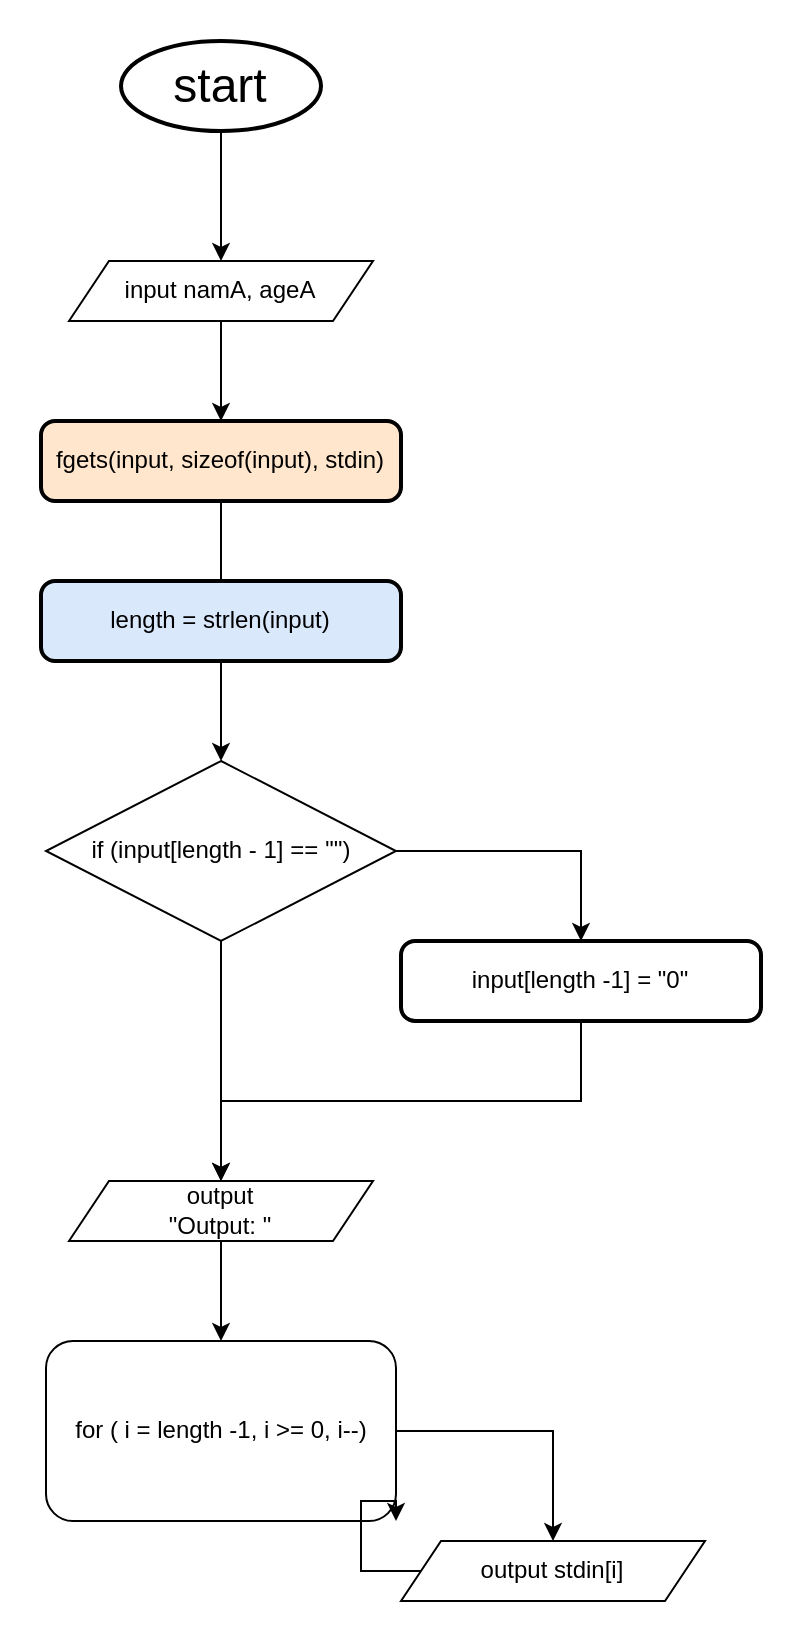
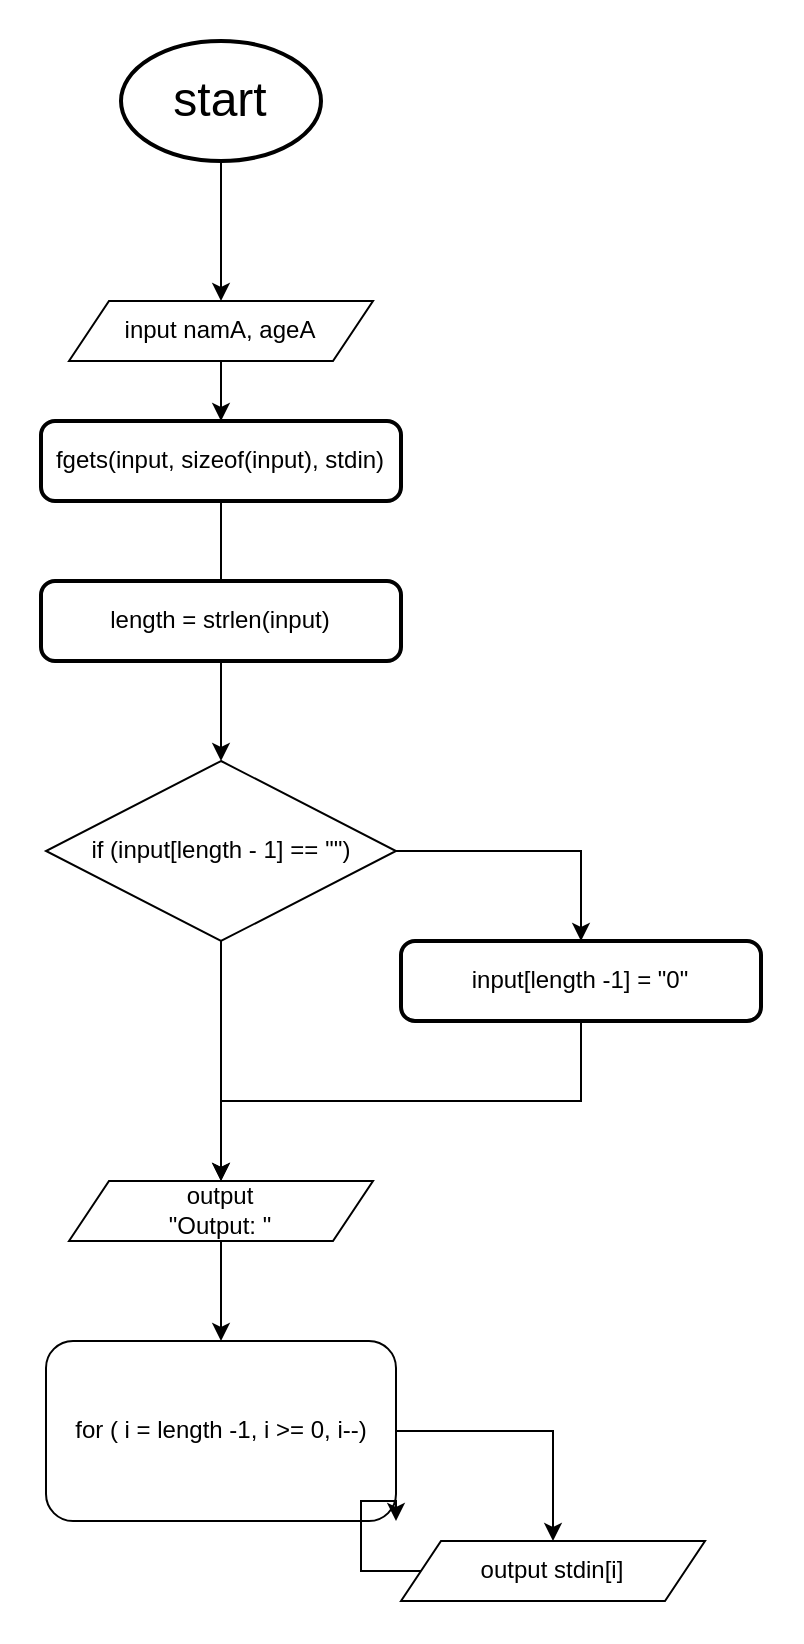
(221, 86) -> (221, 101)
(221, 291) -> (221, 331)
(221, 461) -> (221, 461)
(221, 621) -> (221, 621)
